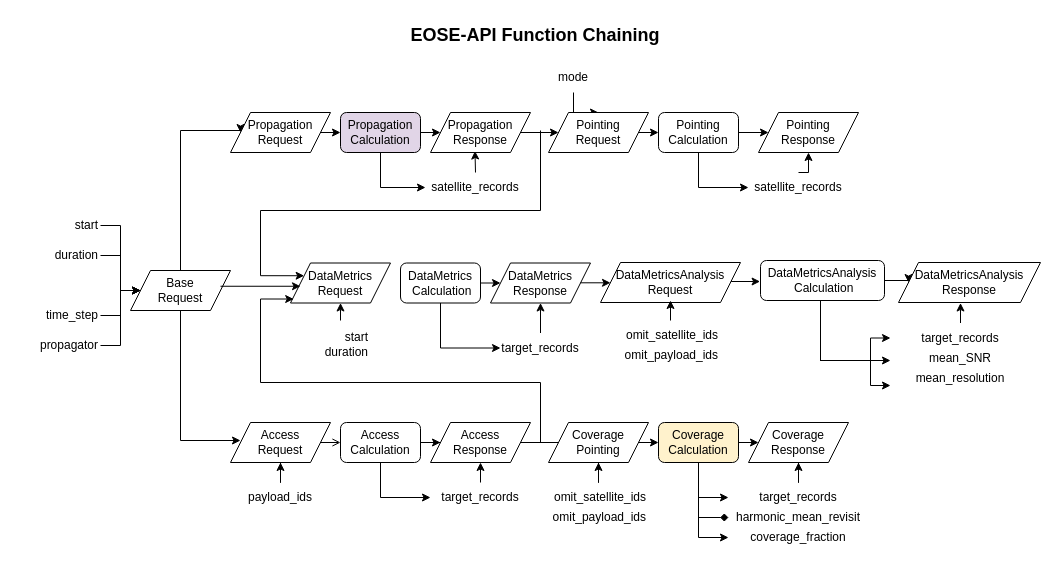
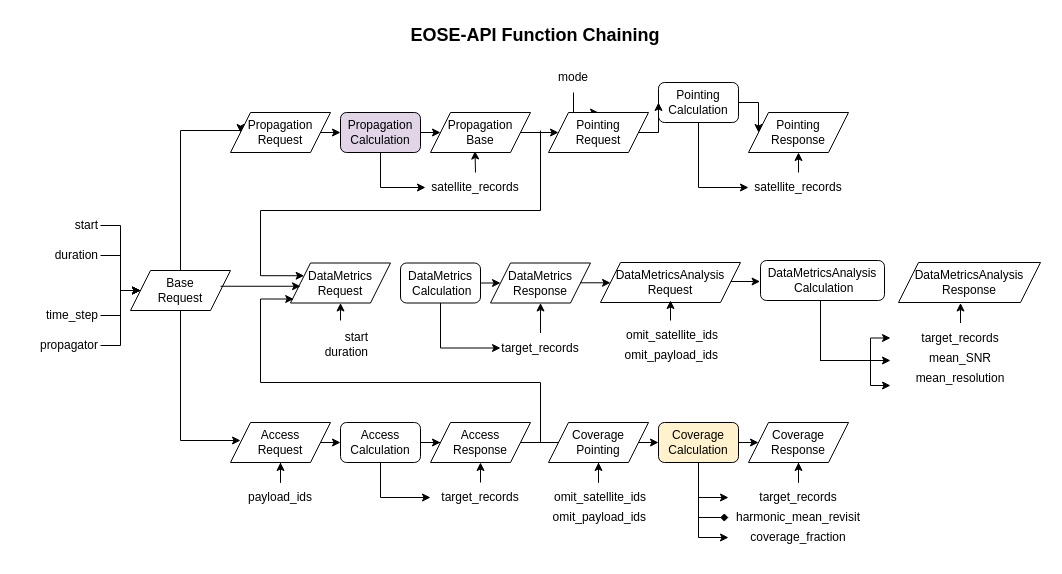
(481, 133) -> (481, 133)
(699, 133) -> (699, 103)
(809, 133) -> (799, 133)
(899, 281) -> none
(334, 443) -> (332, 443)
